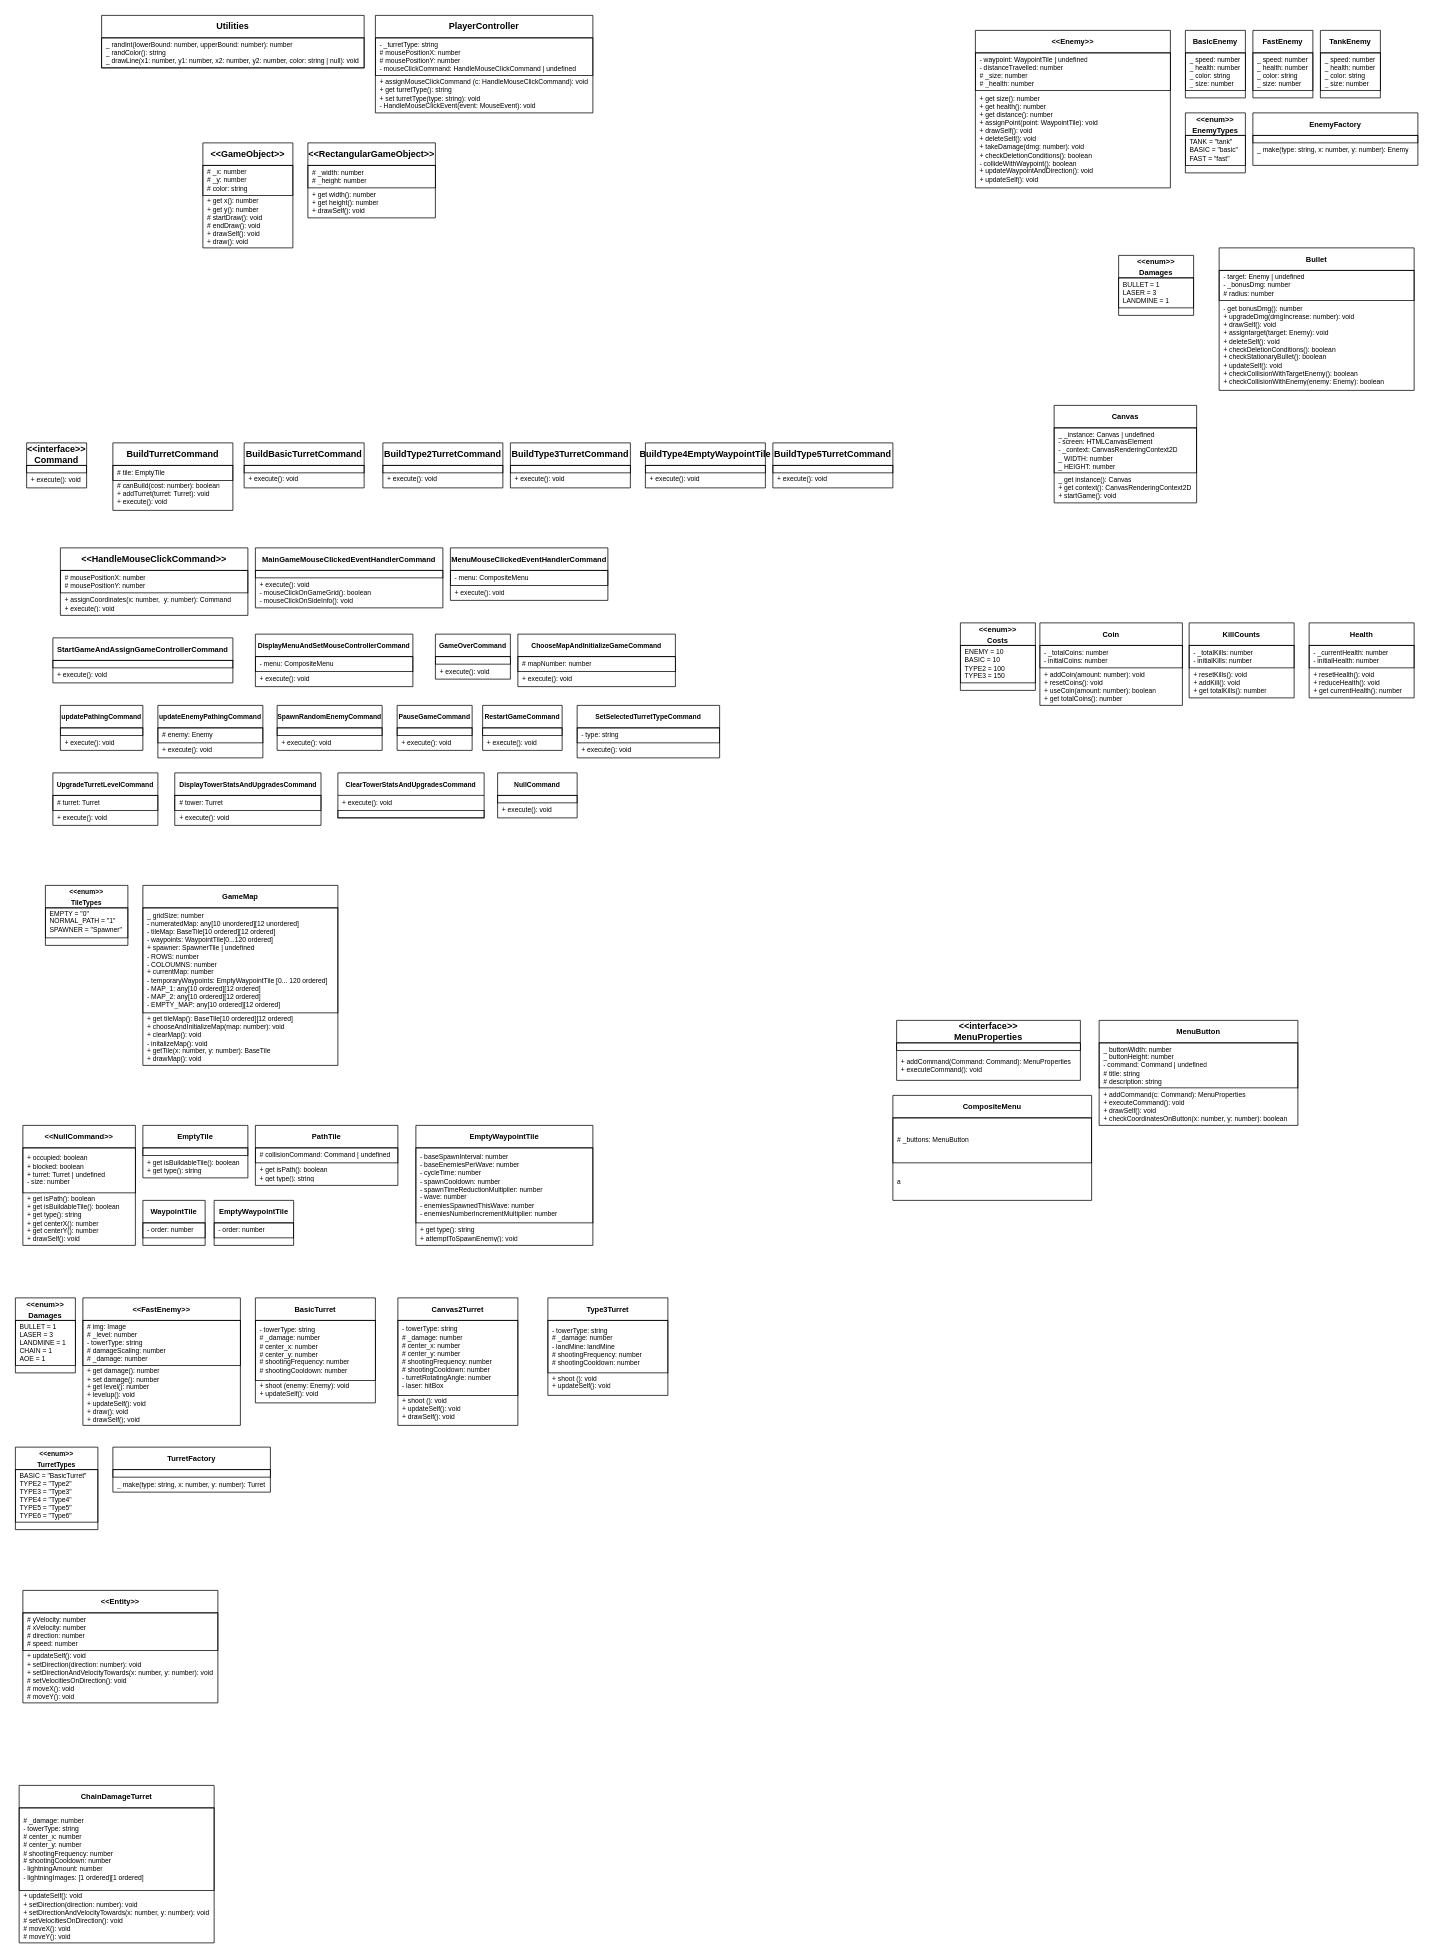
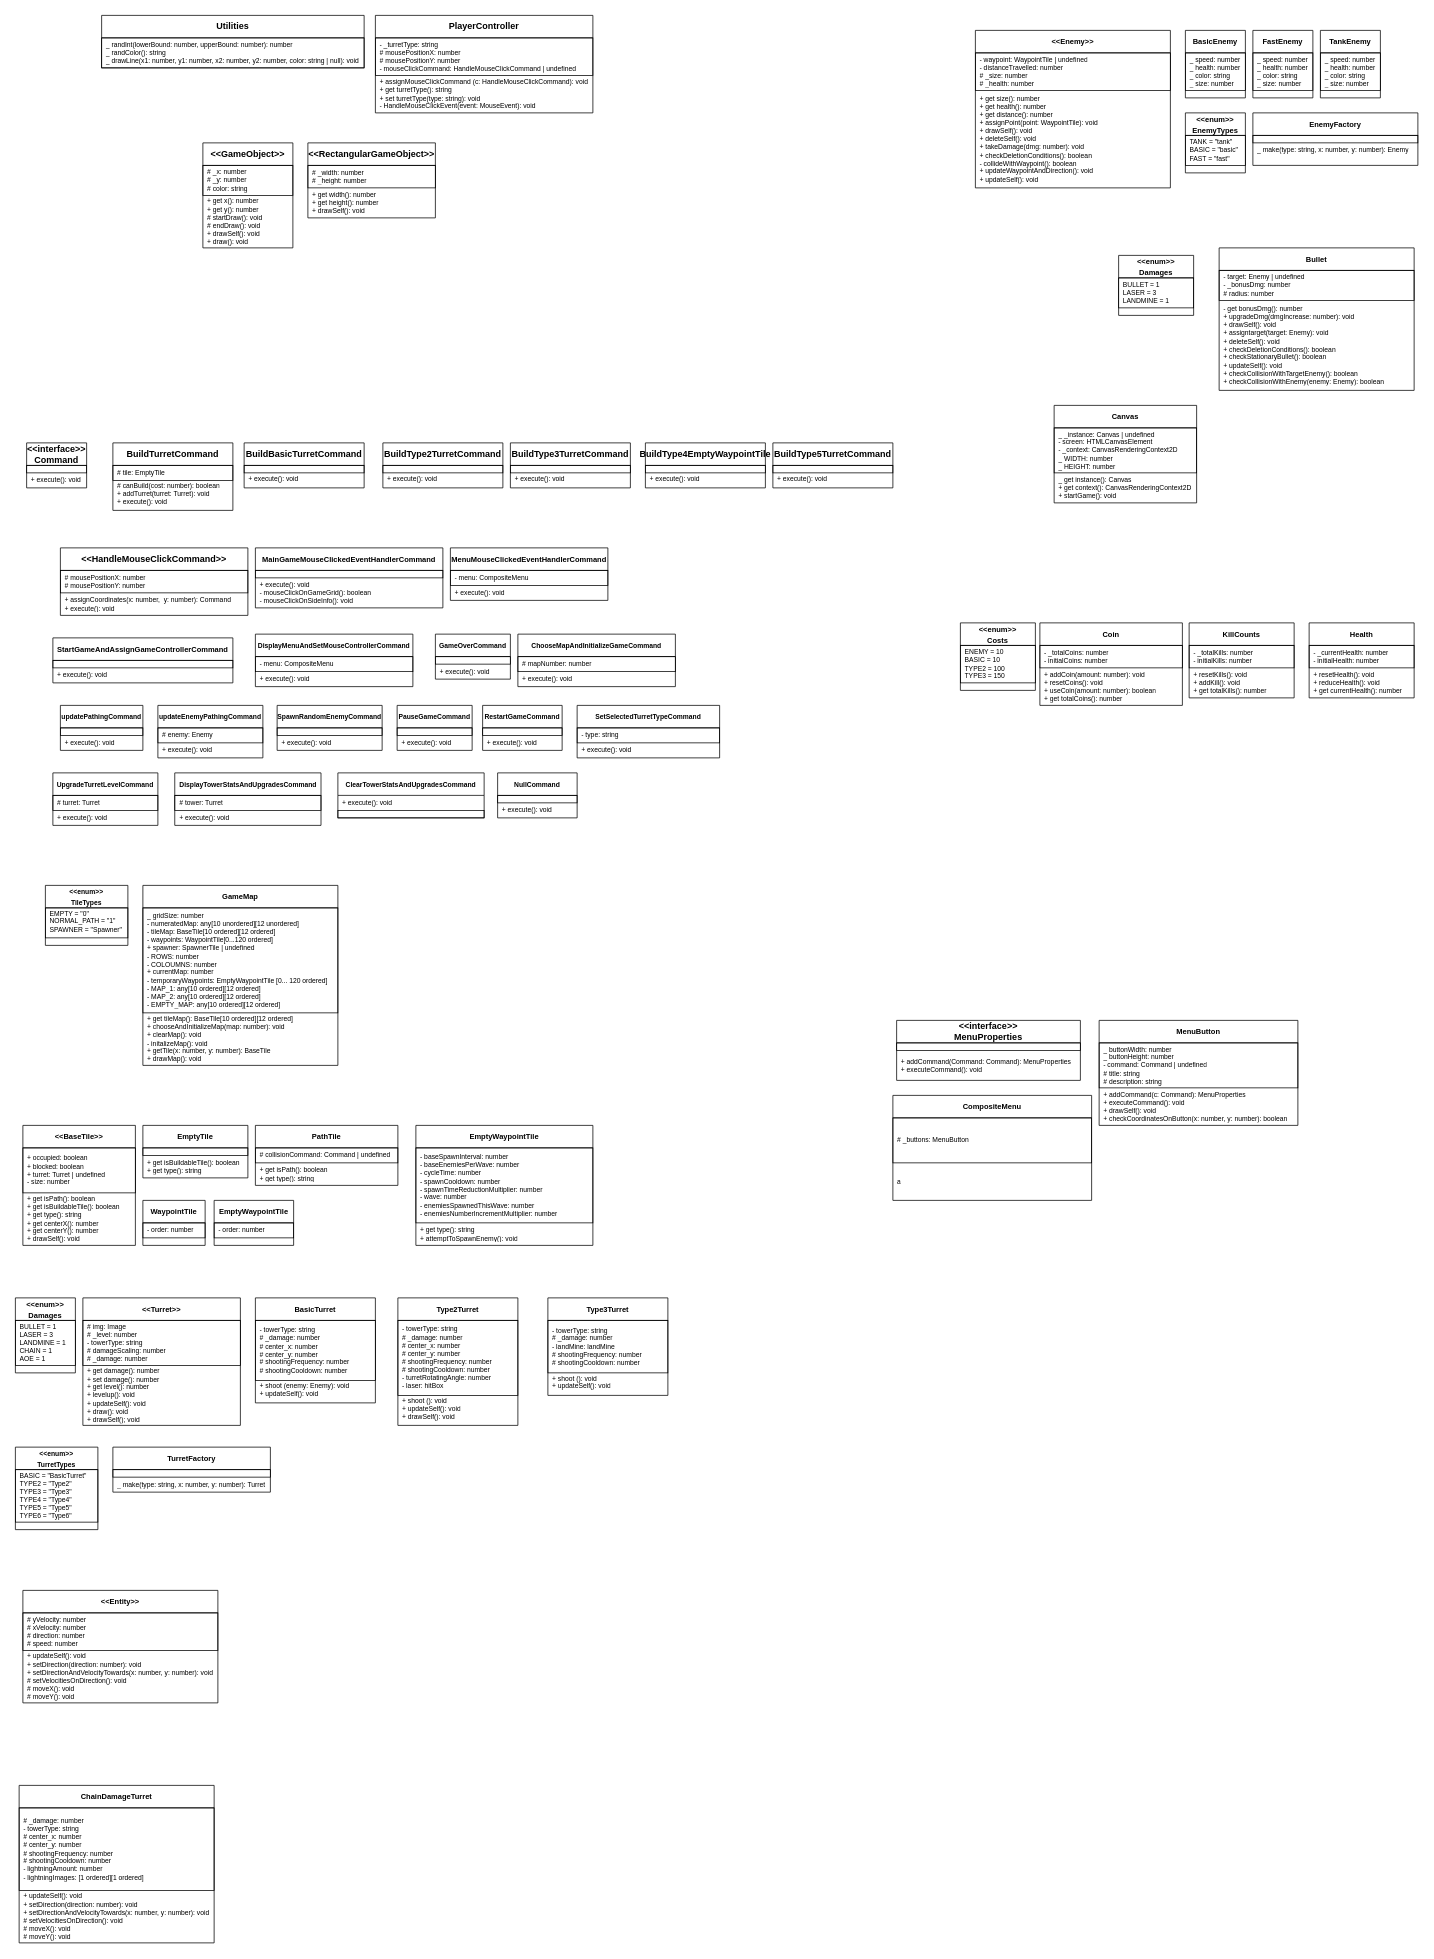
(79, 1137) -> (79, 1137)
(162, 1309) -> (162, 1309)
(458, 1309) -> (458, 1309)
